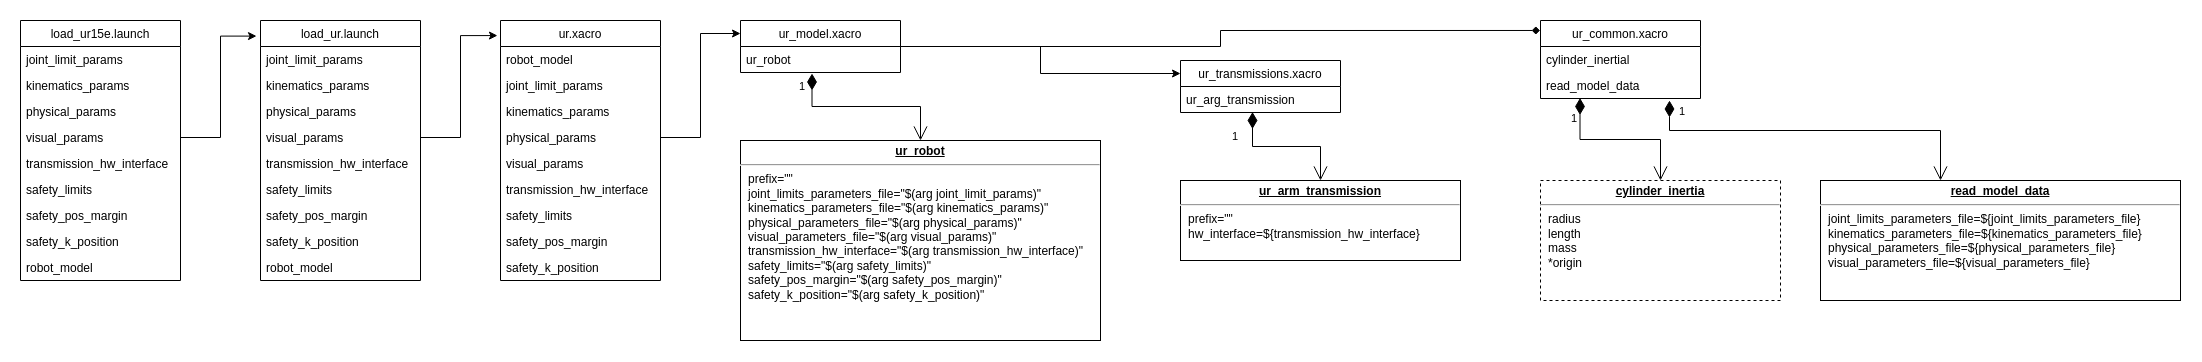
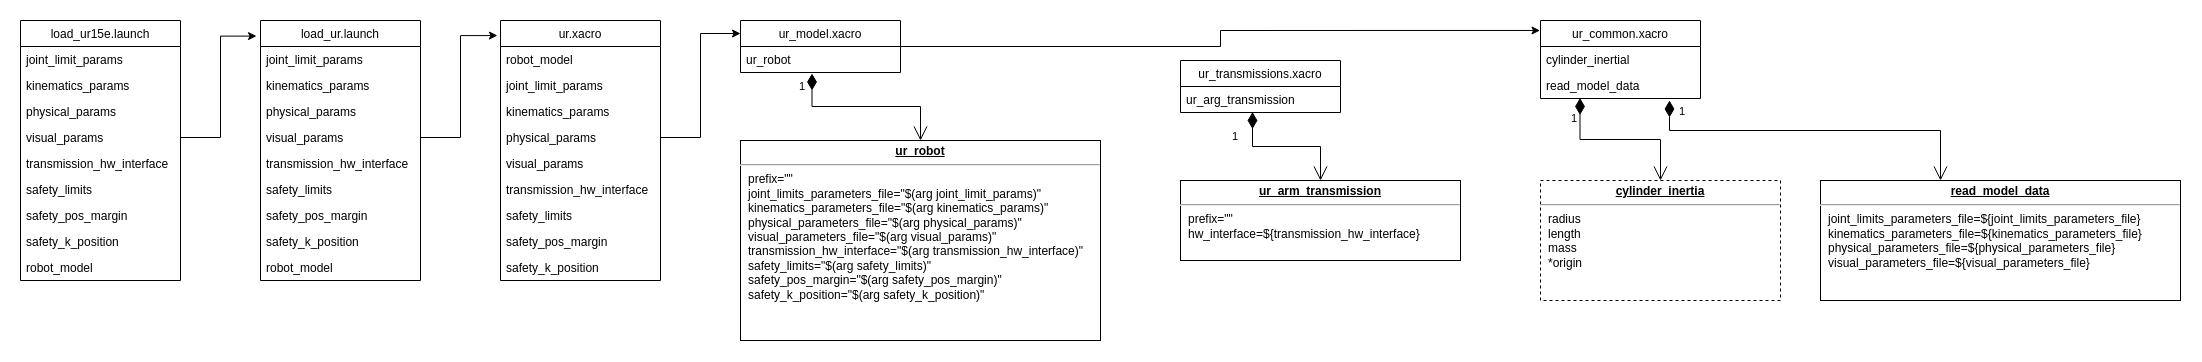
(1531, 30) -> (1532, 30)
(1094, 74) -> none
